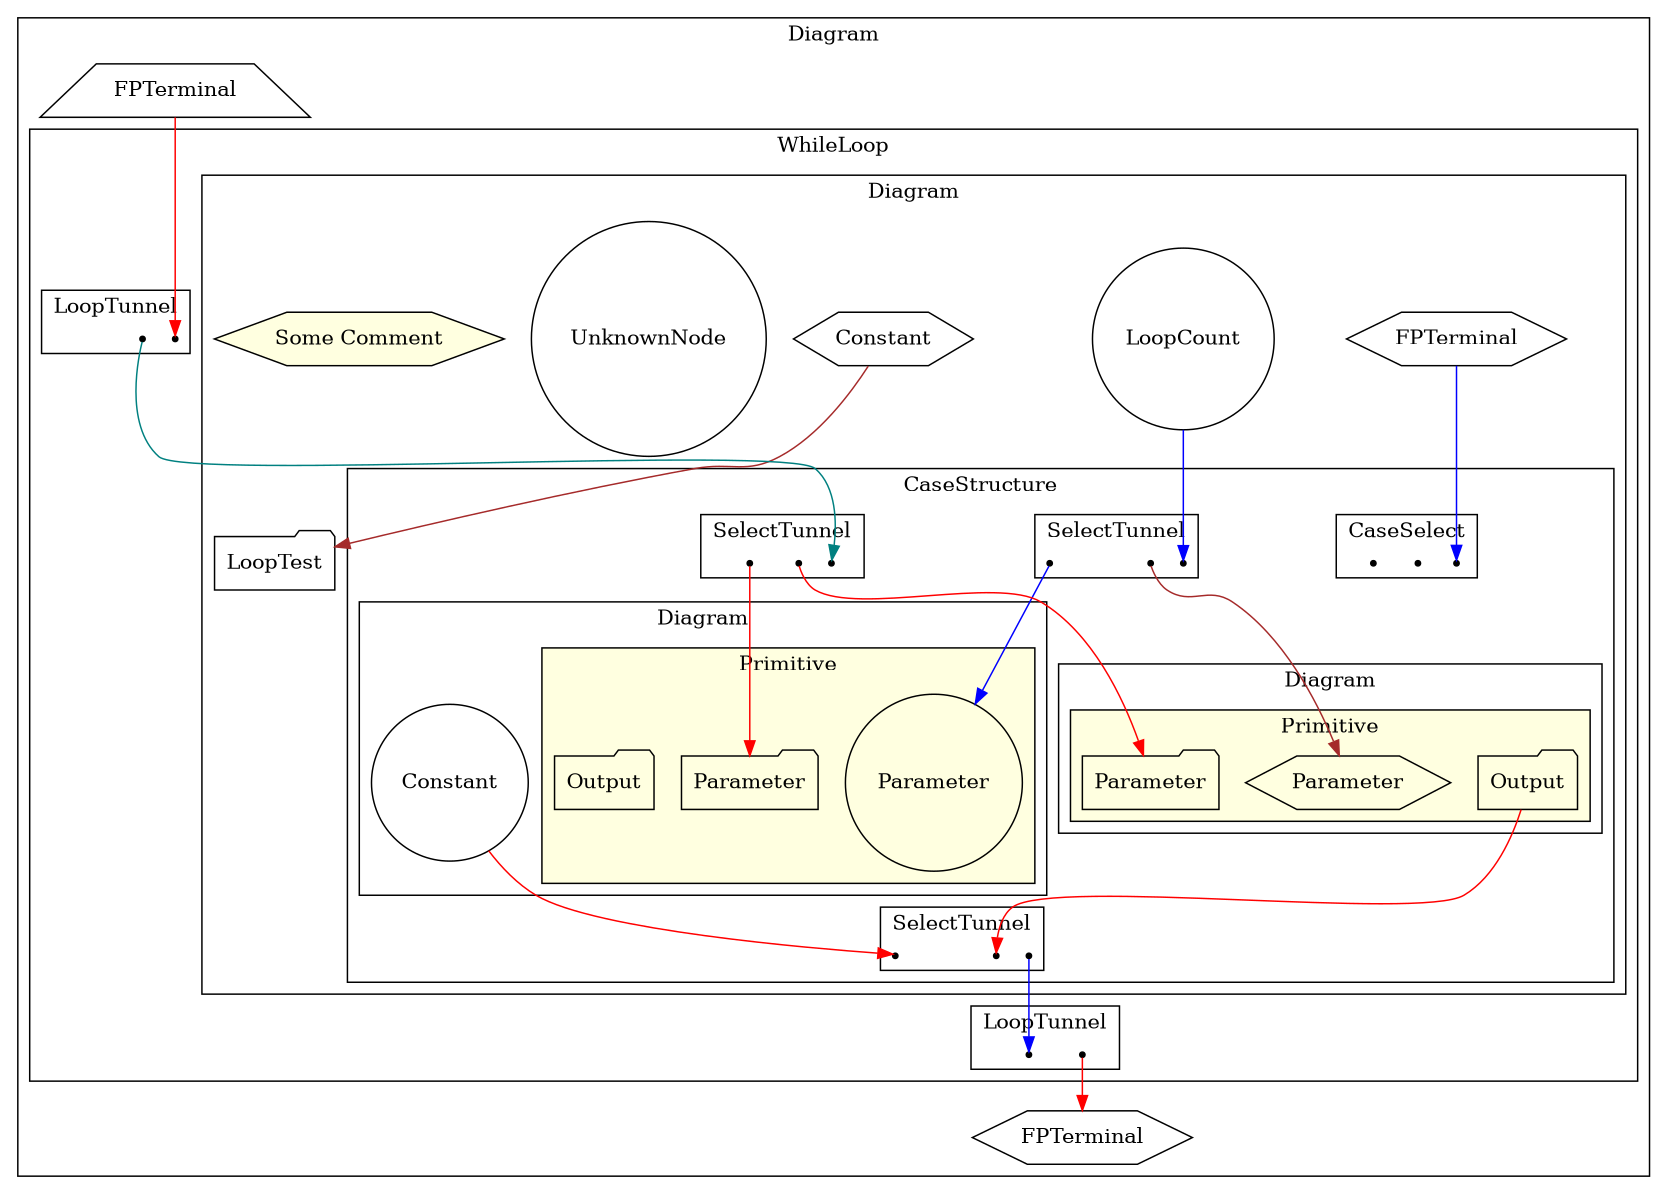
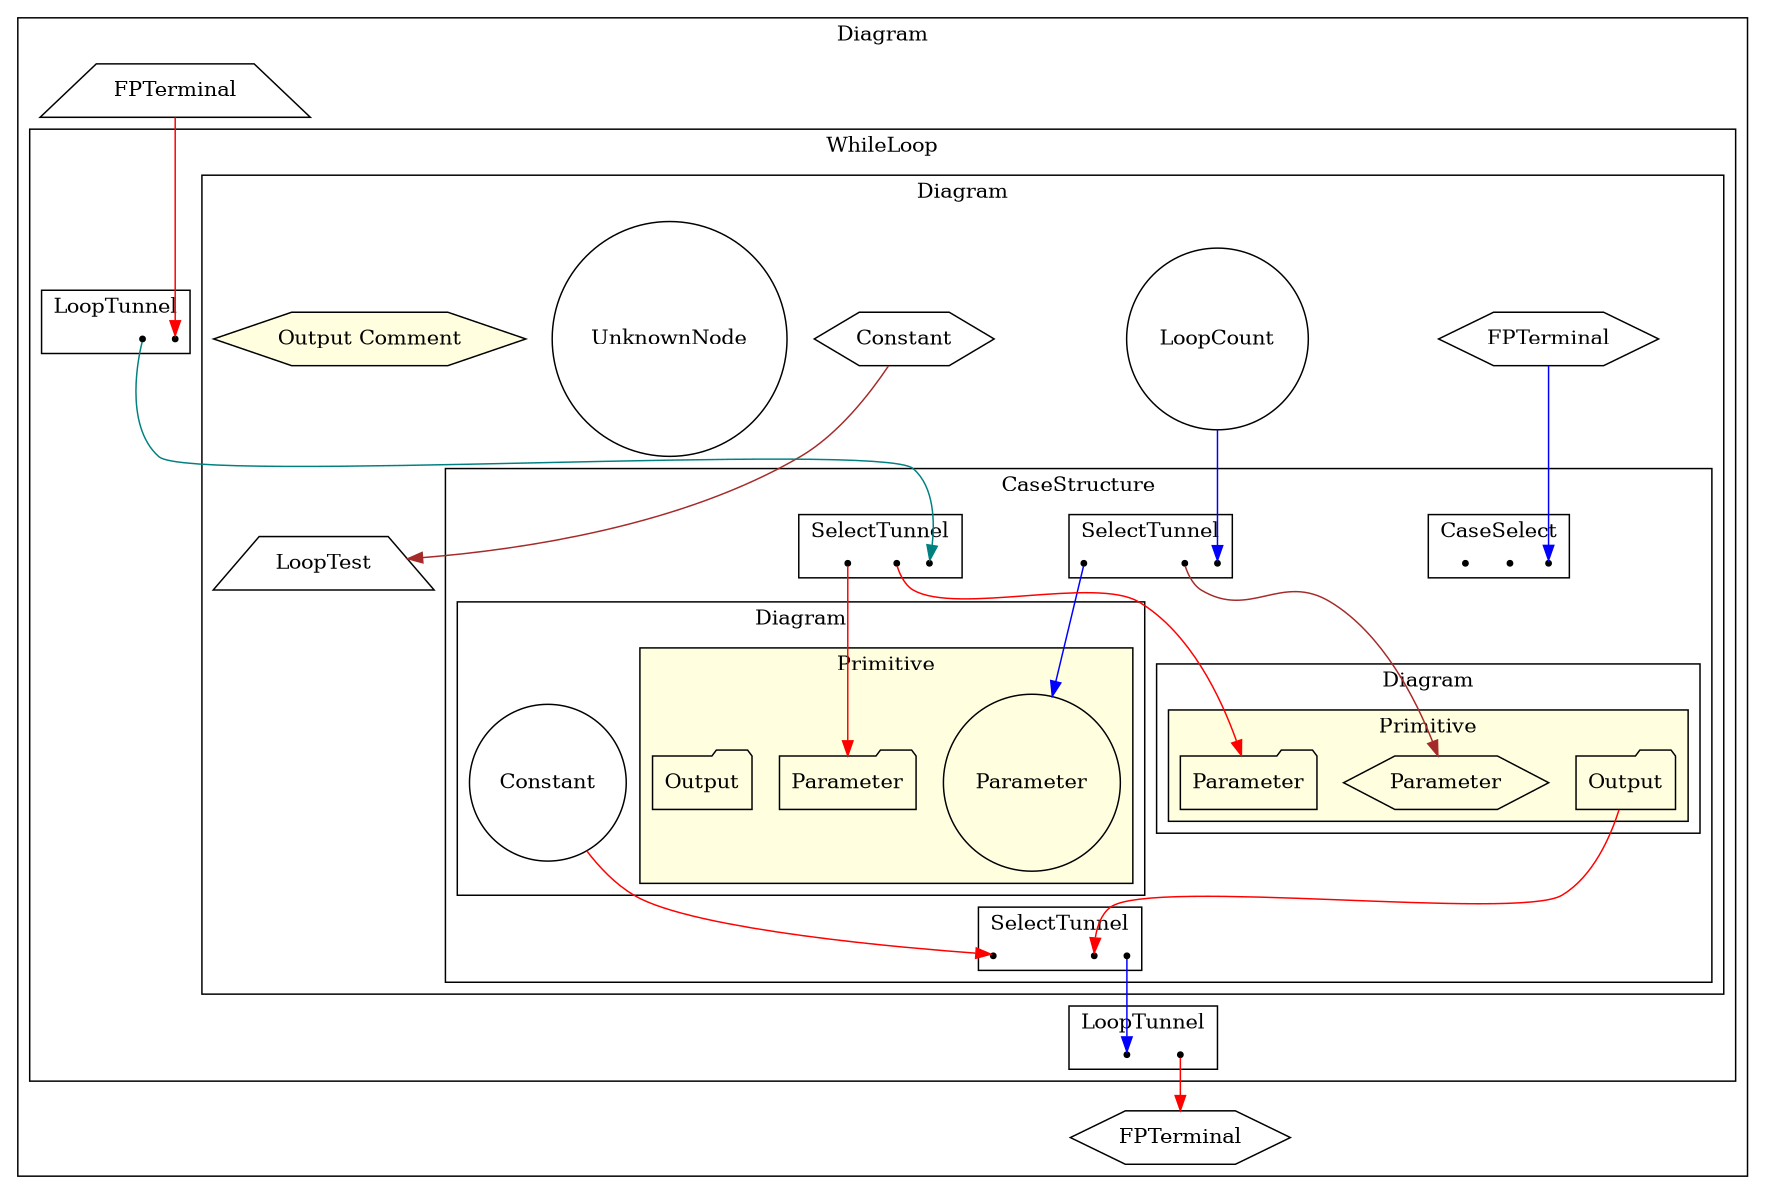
(359, 339) -> (370, 339)
(275, 563) -> (324, 563)
